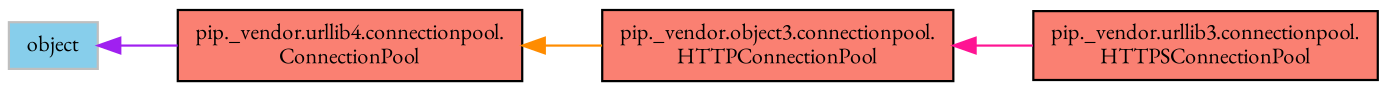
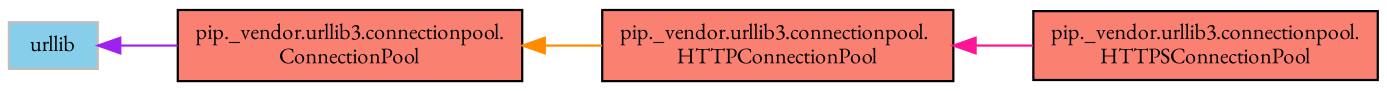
(53, 46) -> (53, 46)
(350, 46) -> (350, 46)
(778, 46) -> (778, 46)
